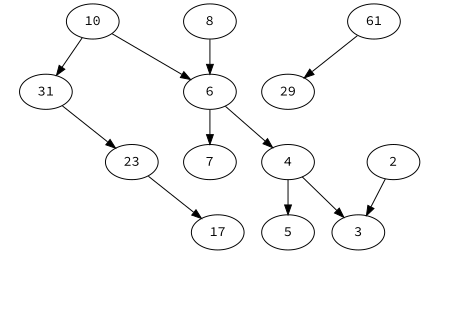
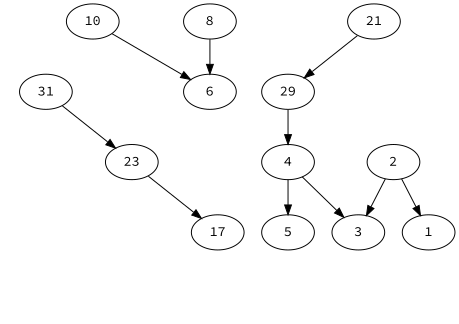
(374, 21) -> (374, 21)
(72, 53) -> none
(245, 124) -> (288, 122)
(210, 162) -> none
none -> (429, 232)
